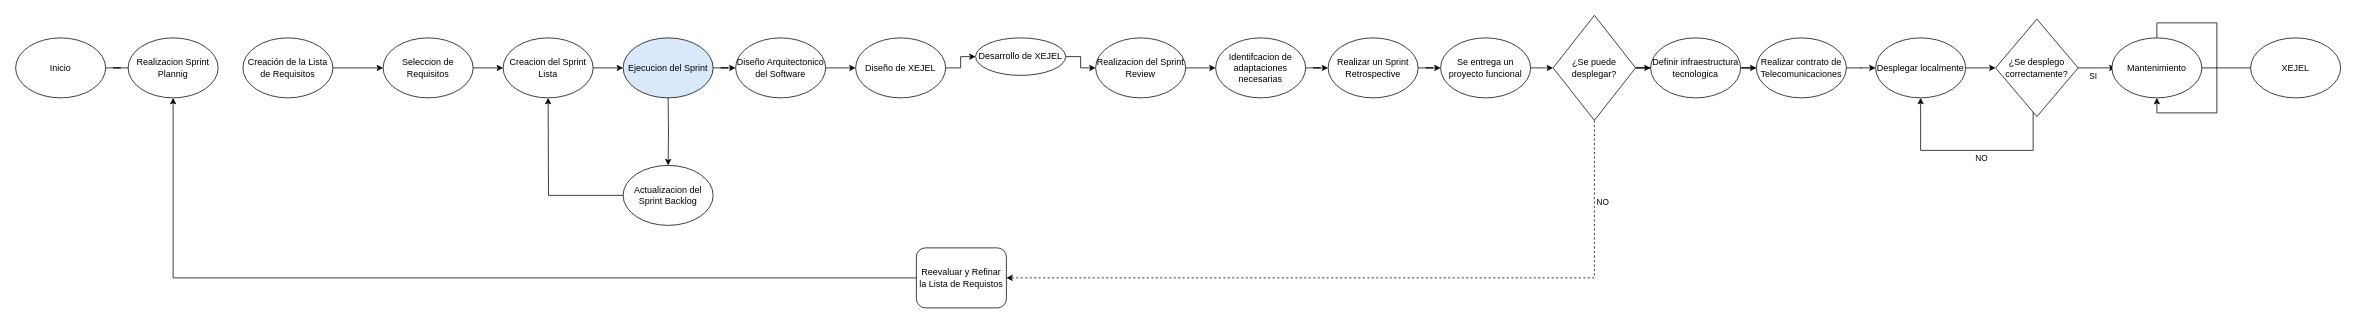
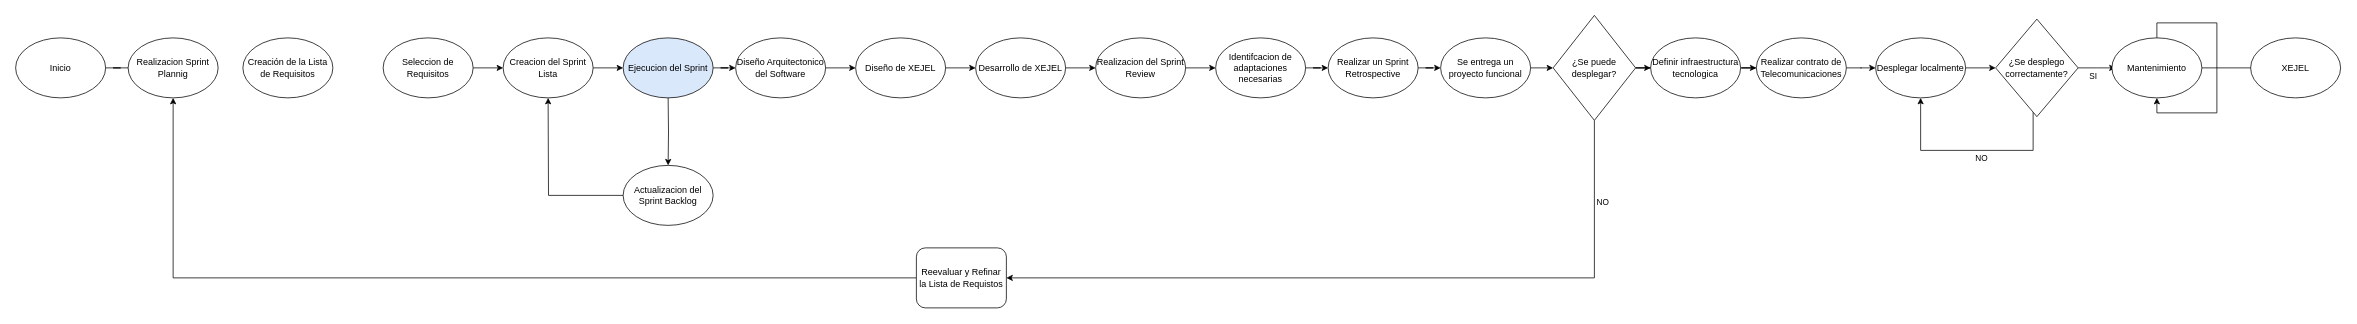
(1020, 57) -> (1020, 68)
(376, 68) -> none
(1381, 278) -> (1381, 278)
